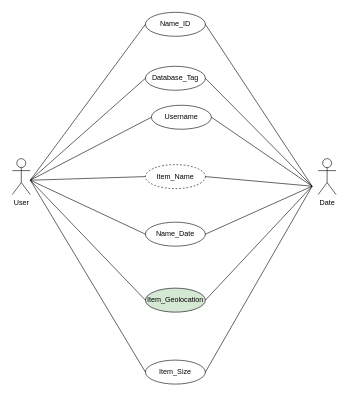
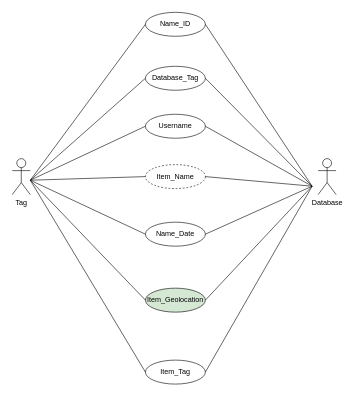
(182, 117) -> (176, 126)
(22, 203) -> (22, 203)
(328, 203) -> (328, 203)
(176, 372) -> (176, 372)
